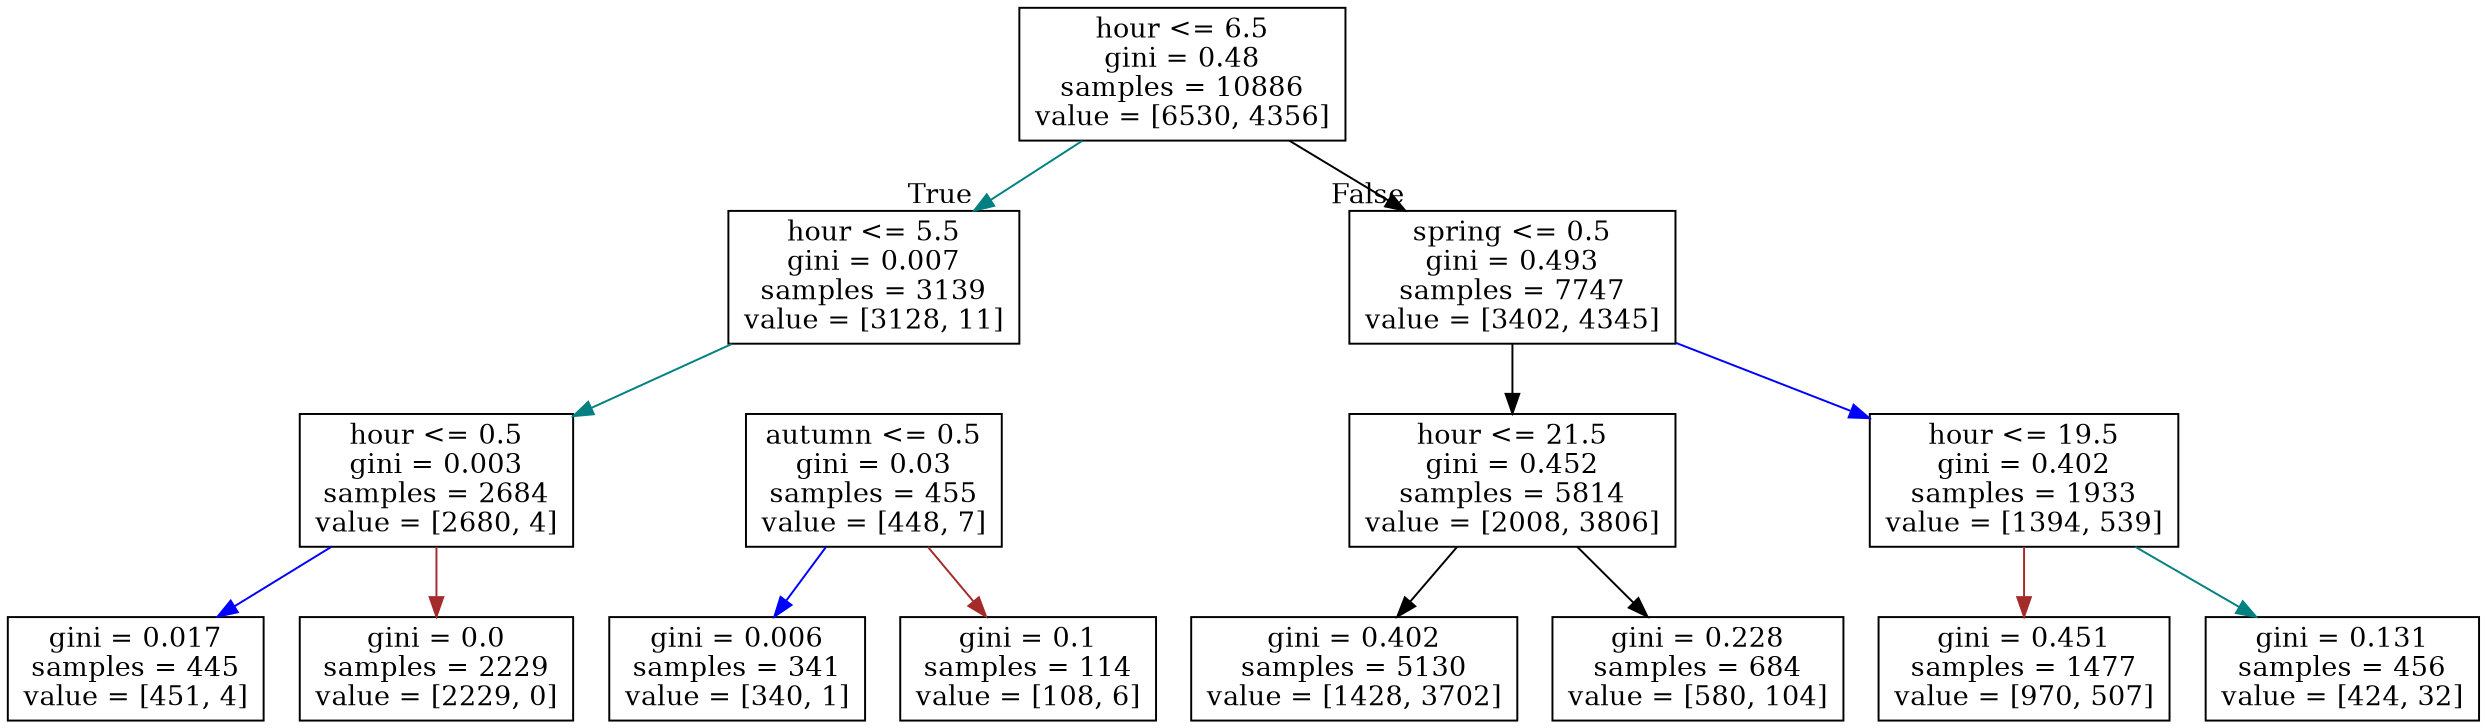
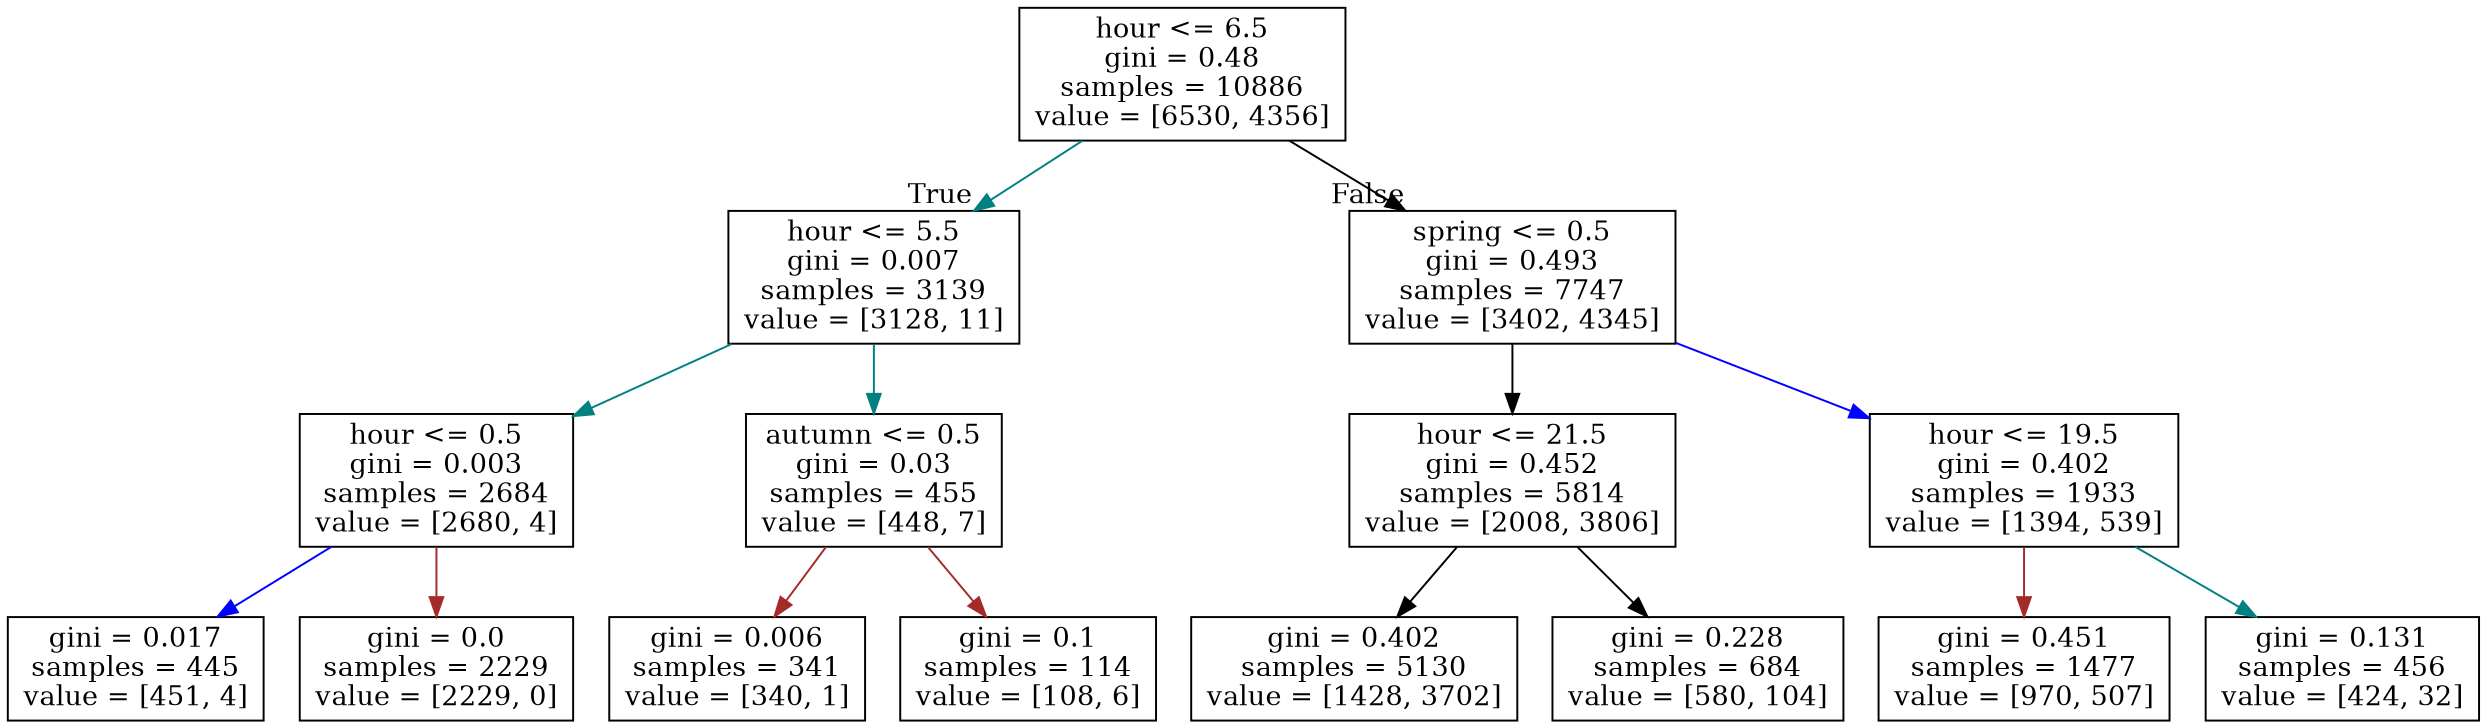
none -> (874, 369)
(806, 574) -> (806, 574)
